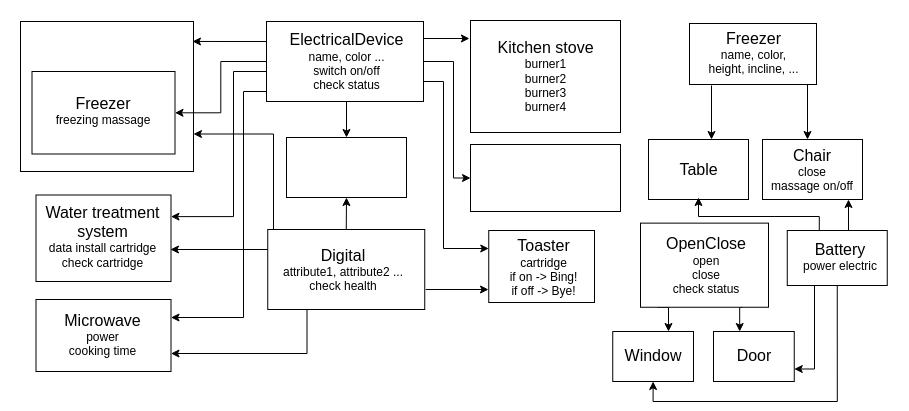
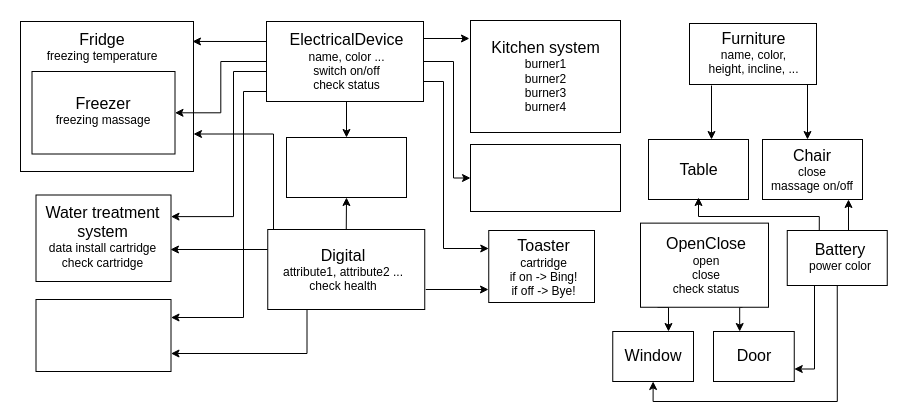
none -> (102, 47)
(754, 53) -> (754, 53)
(546, 77) -> (546, 77)
(841, 257) -> (841, 257)
(102, 334) -> none
